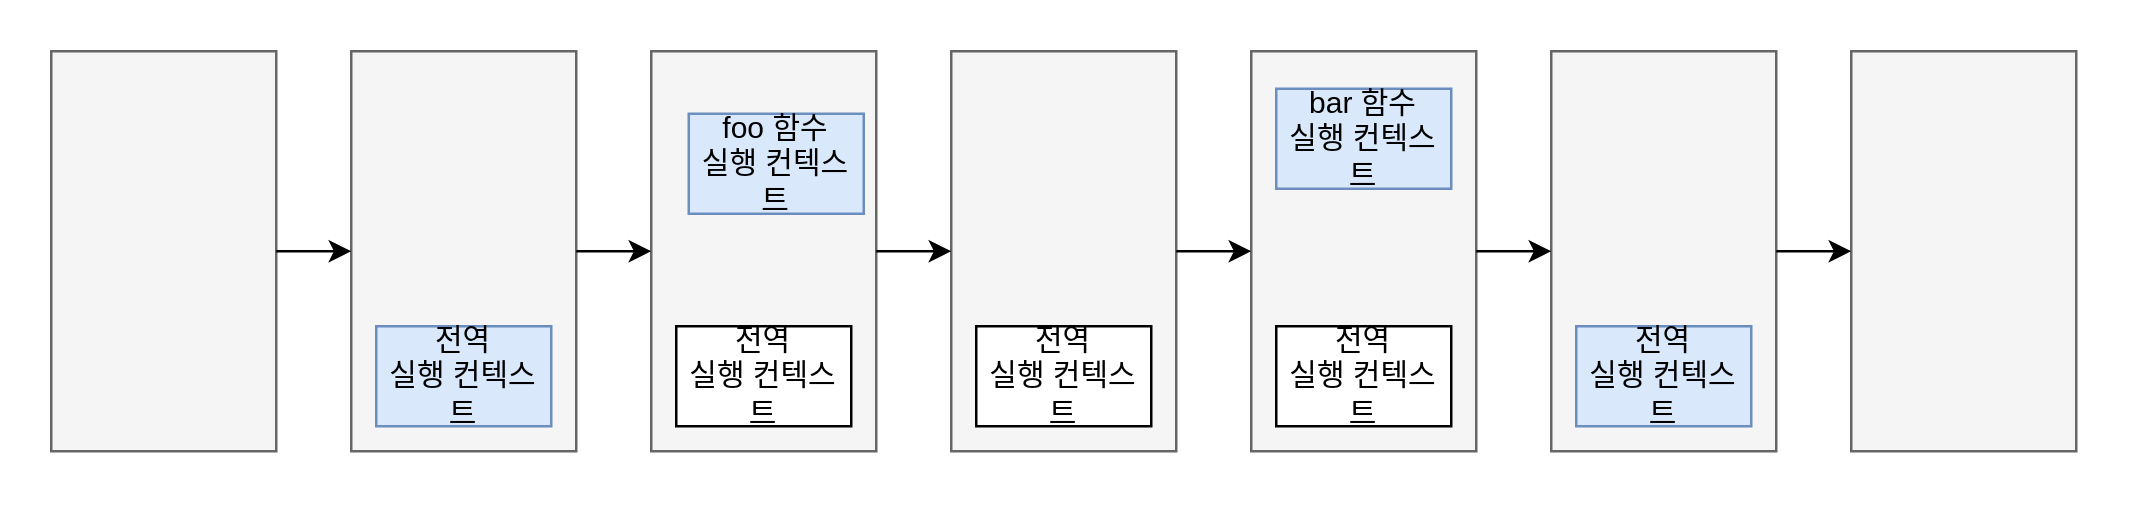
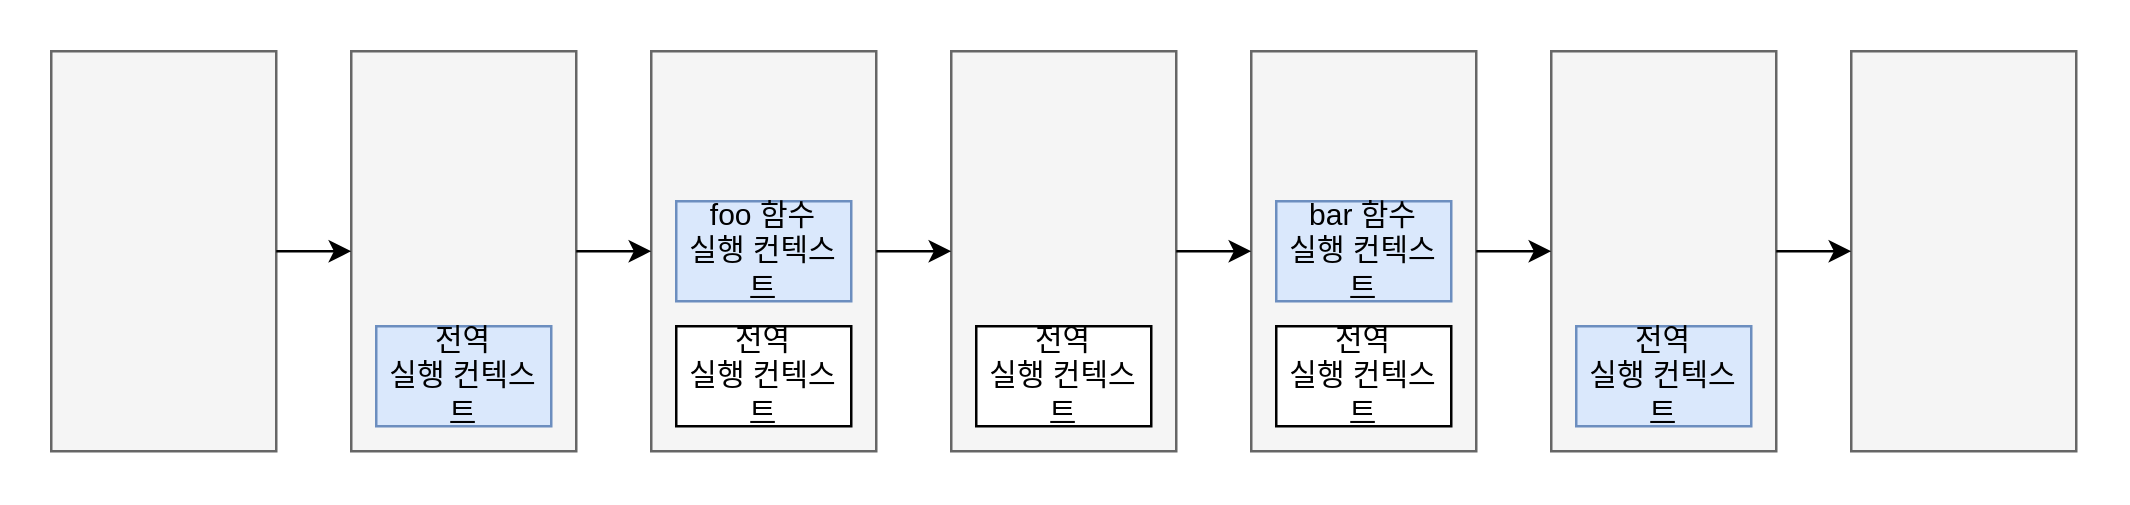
(1364, 139) -> (1364, 251)
(776, 164) -> (764, 251)
